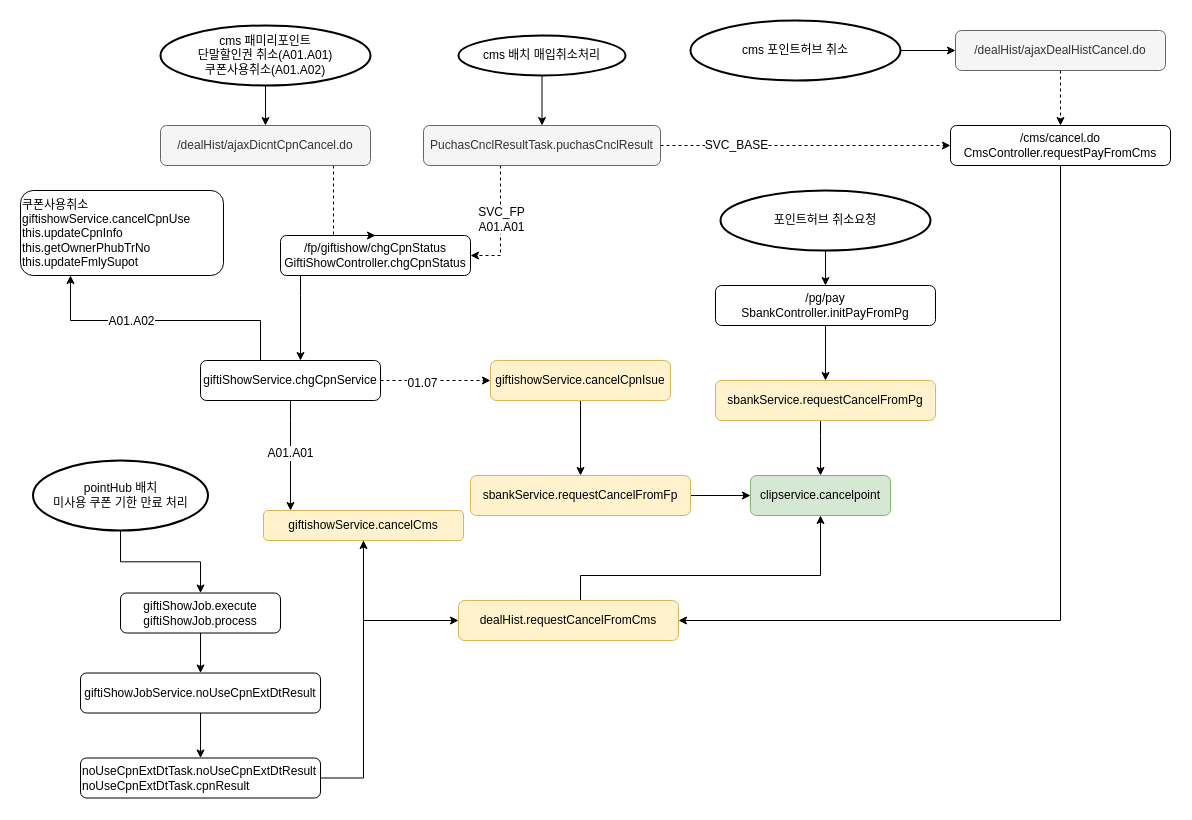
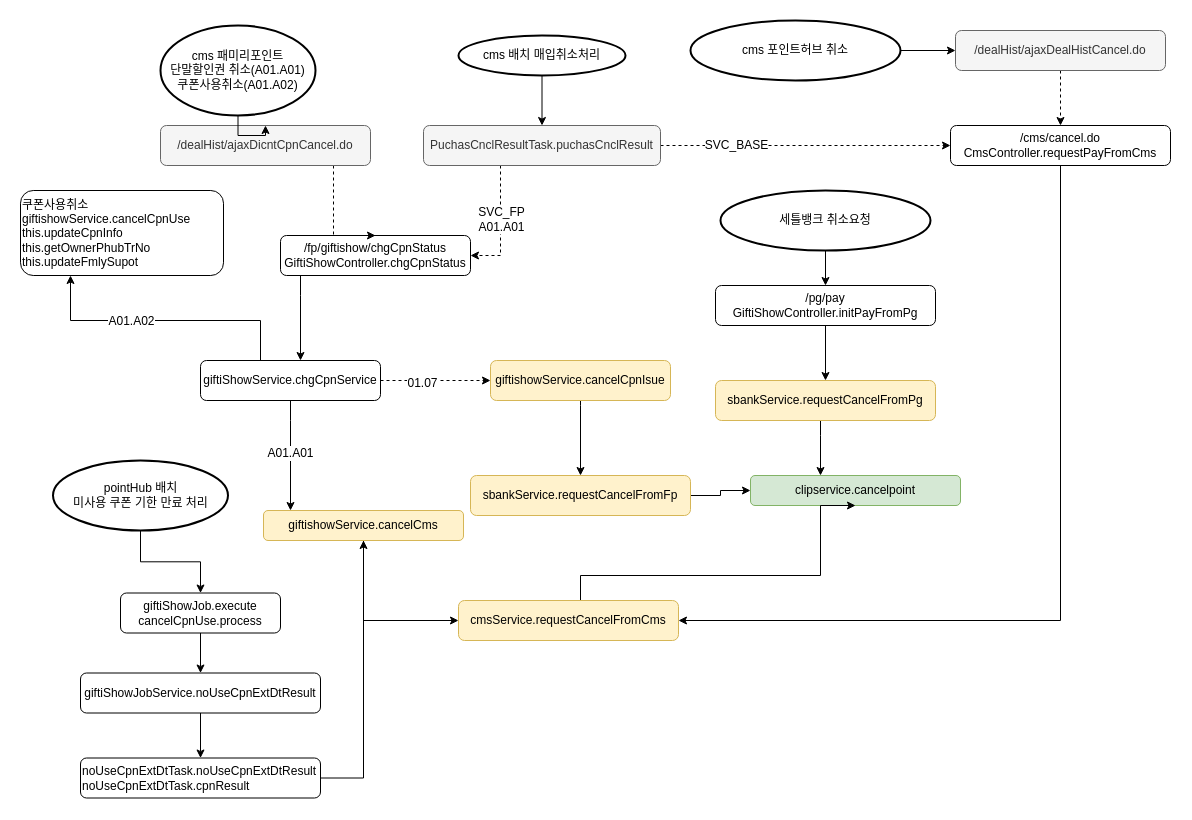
(266, 56) -> (238, 71)
(826, 221) -> (826, 221)
(826, 306) -> (826, 306)
(121, 496) -> (141, 496)
(821, 496) -> (856, 491)
(201, 614) -> (201, 614)
(569, 621) -> (569, 621)
